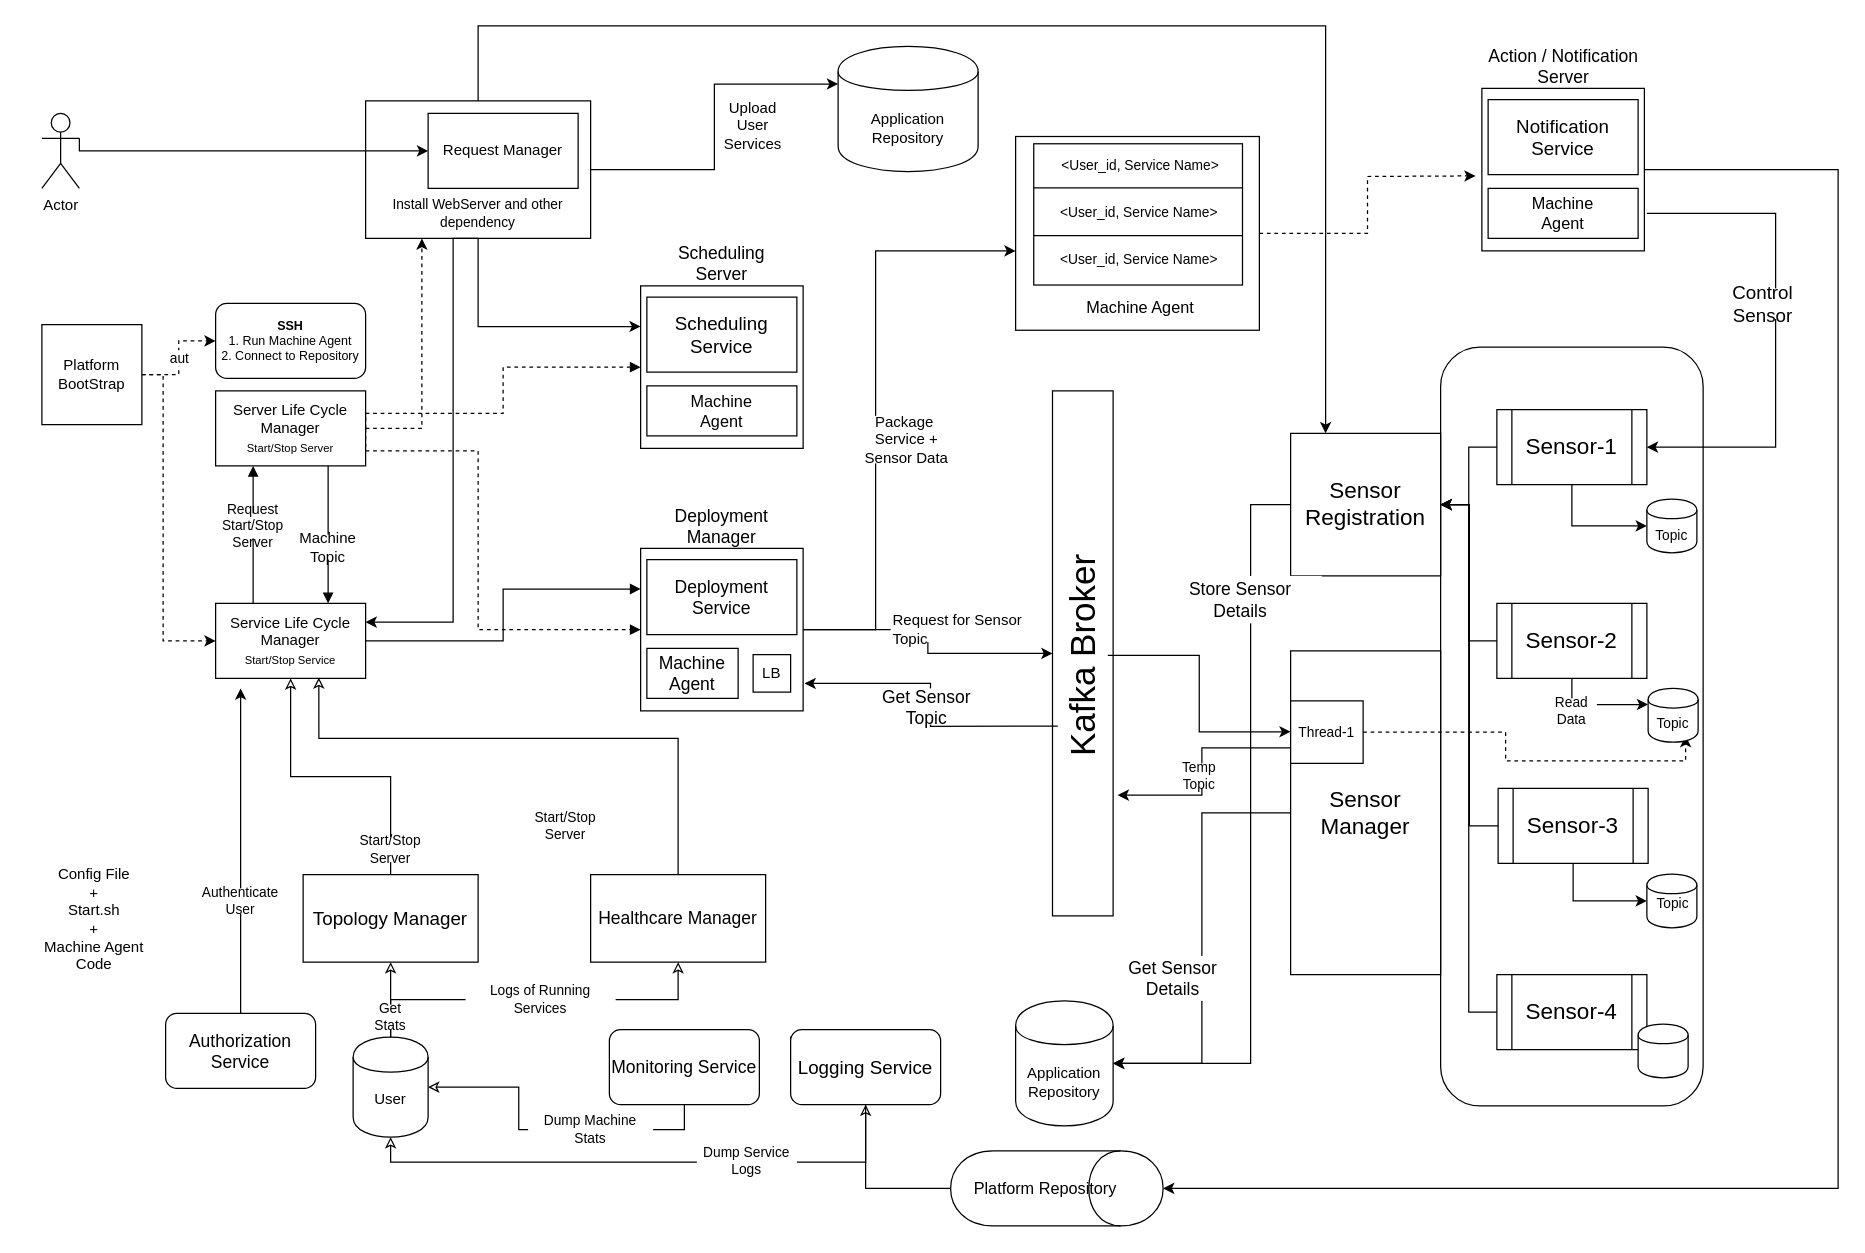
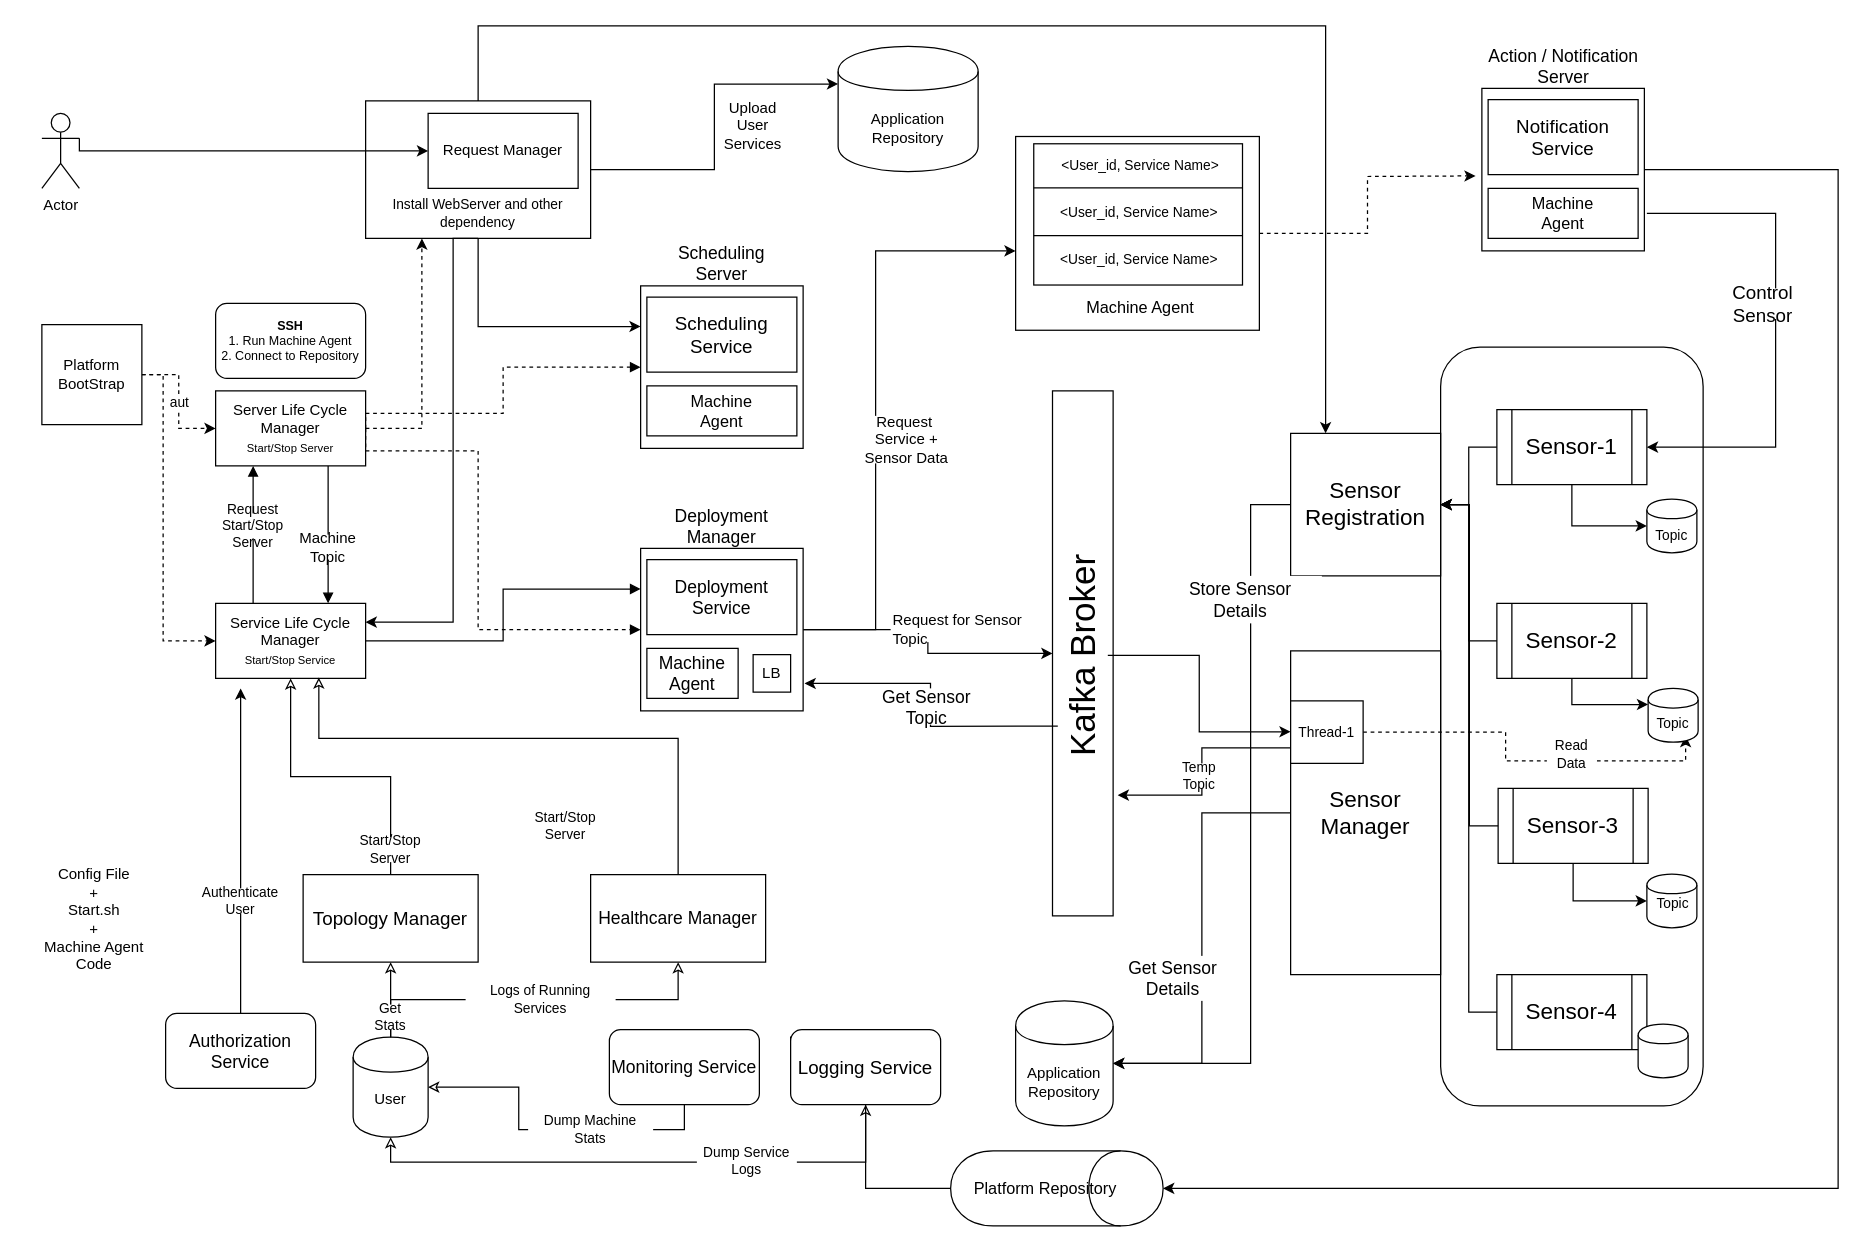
(179, 345) -> (179, 414)
(907, 439) -> (907, 439)
(1572, 711) -> (1572, 754)
